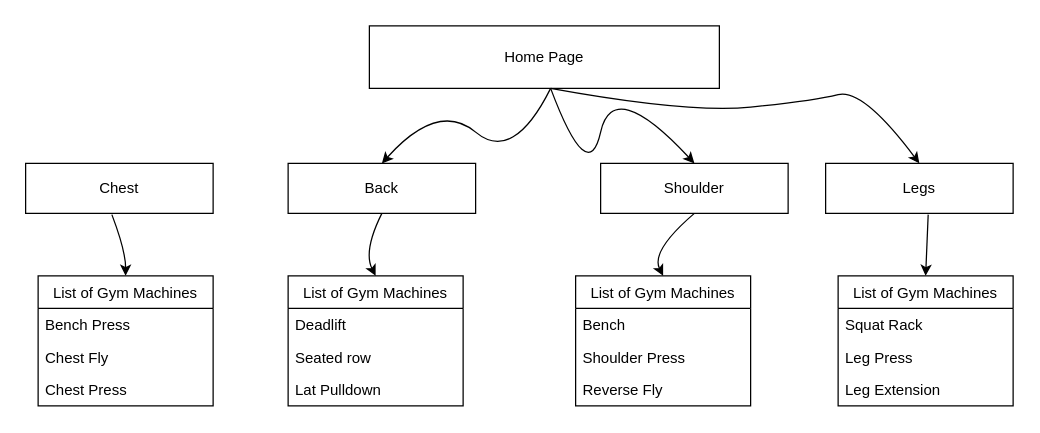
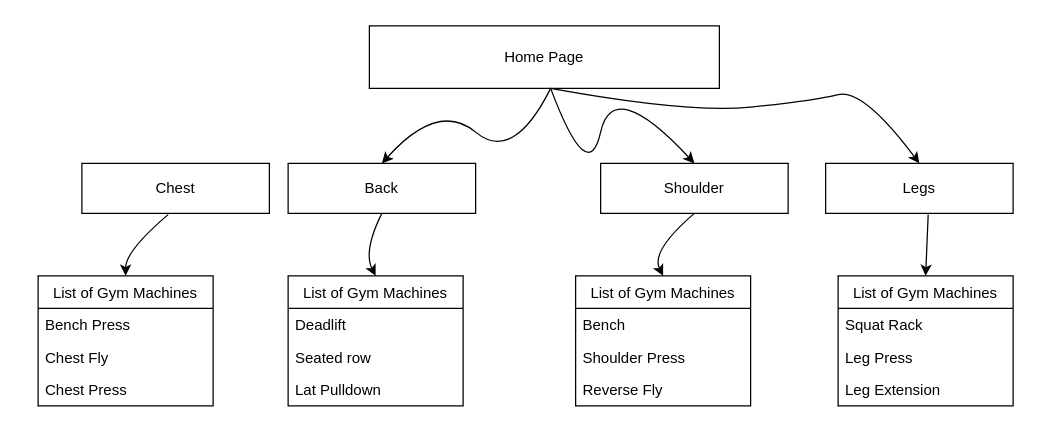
(119, 188) -> (176, 188)
